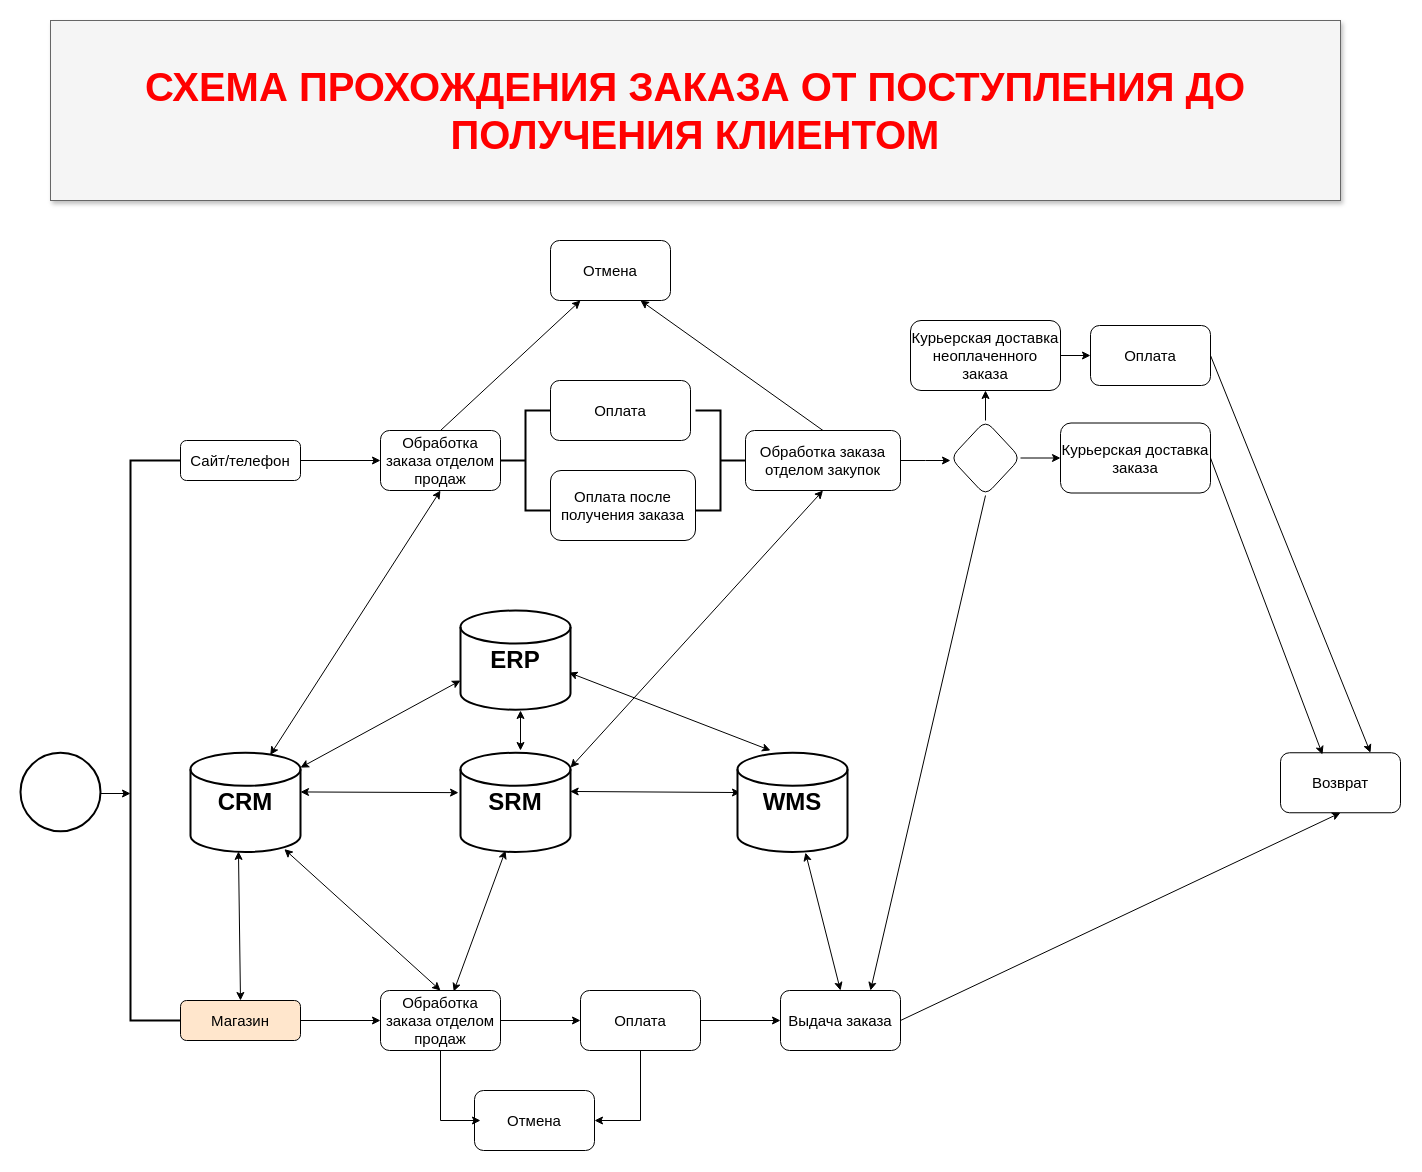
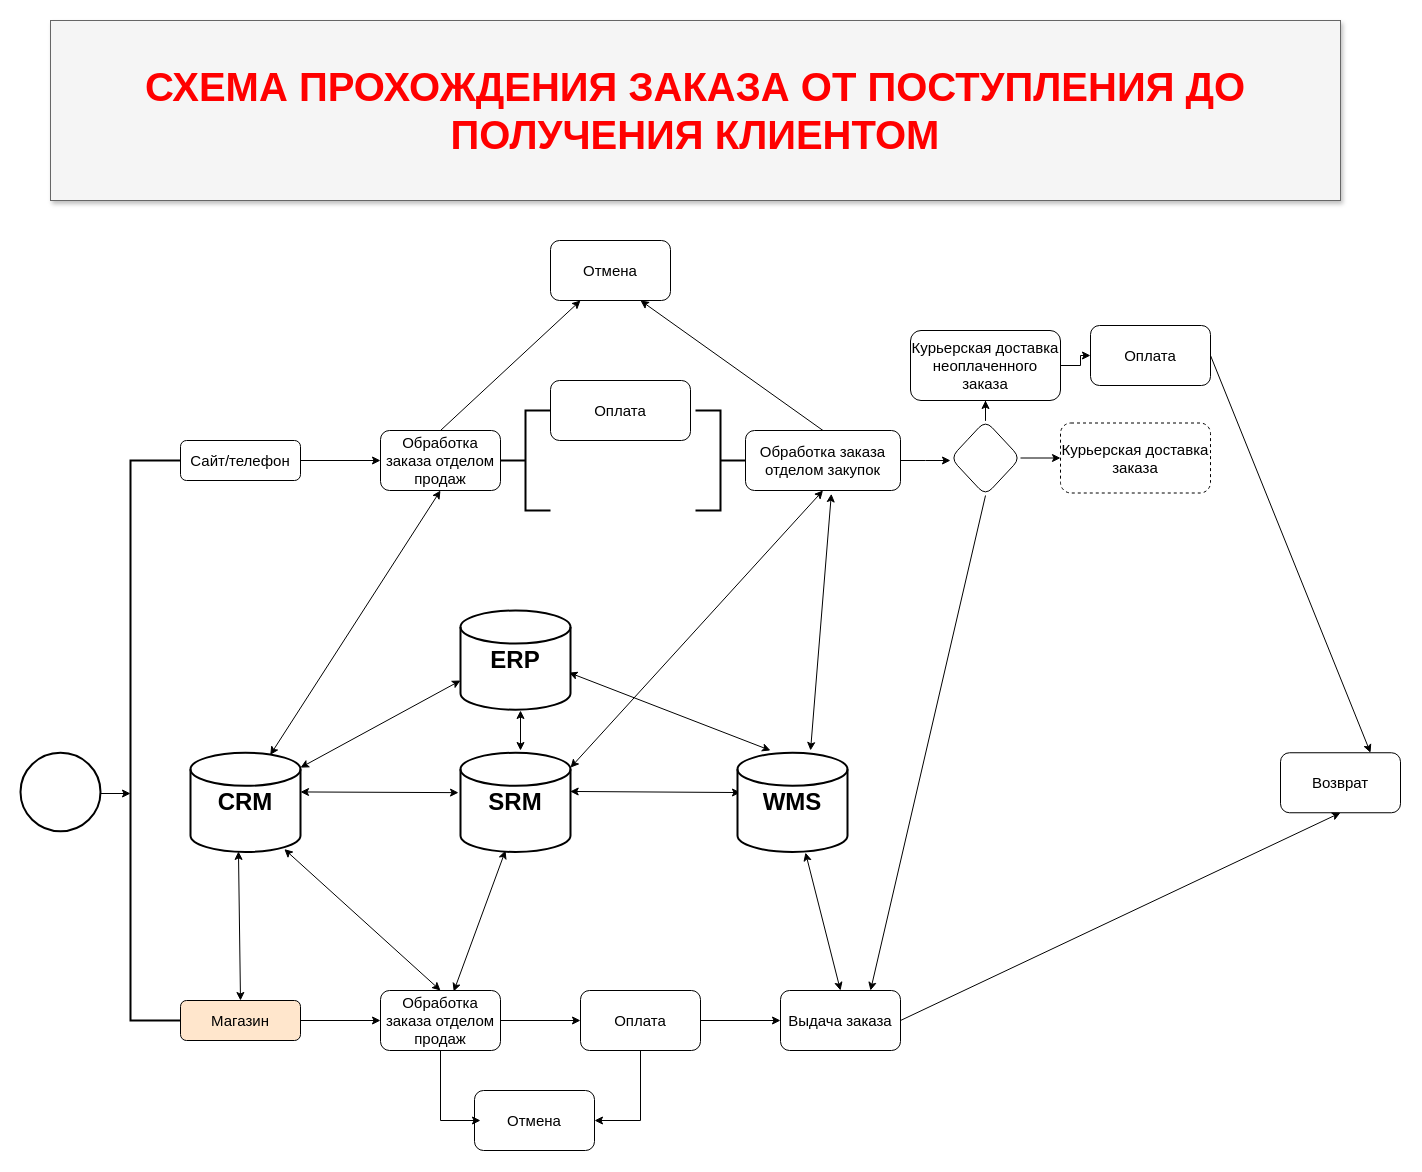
(986, 356) -> (986, 366)
(1136, 458) -> (1136, 458)
(623, 506) -> none
(1265, 603) -> none
none -> (821, 622)
